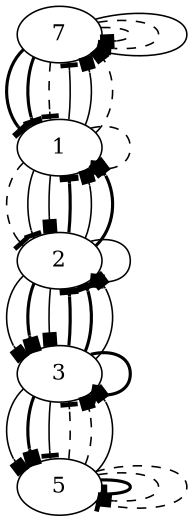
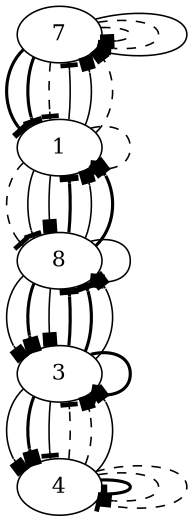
(60, 261) -> (60, 261)
(60, 487) -> (60, 487)
